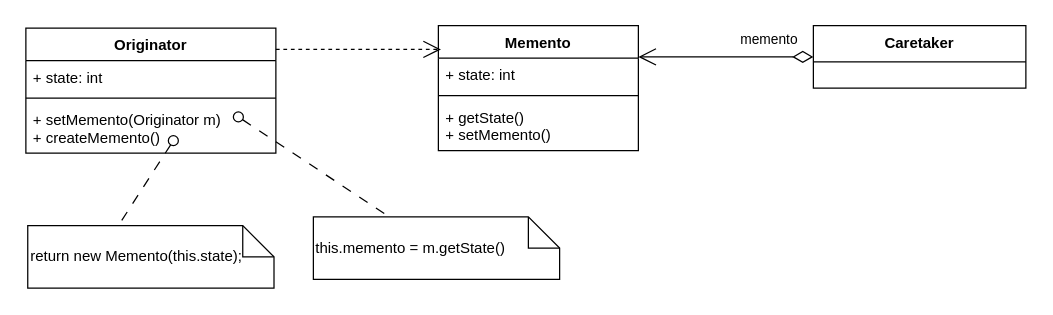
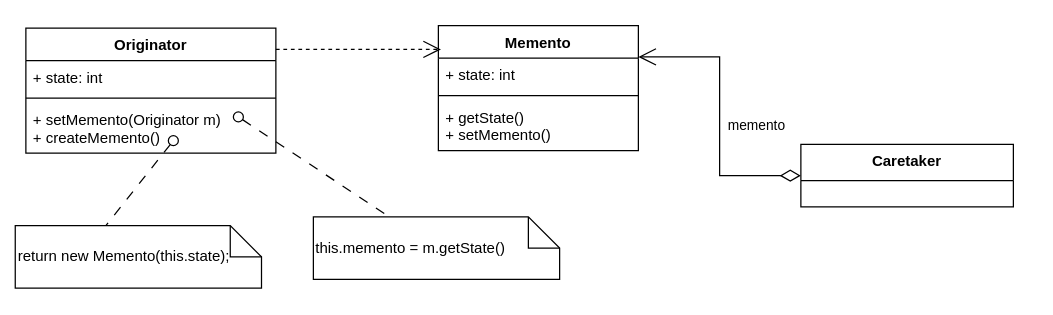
(919, 57) -> (907, 176)
(151, 257) -> (138, 257)
